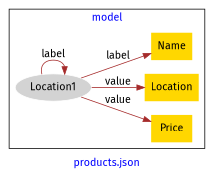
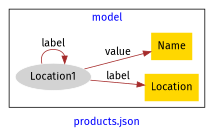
(118, 56) -> (118, 52)
(118, 82) -> (118, 76)
(172, 129) -> none
